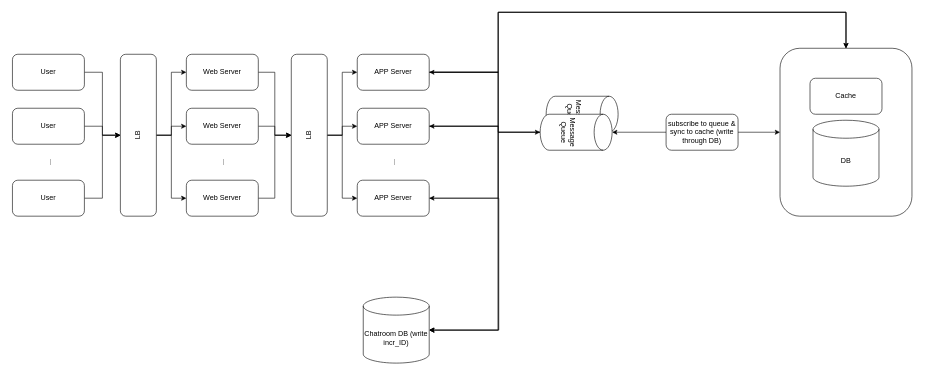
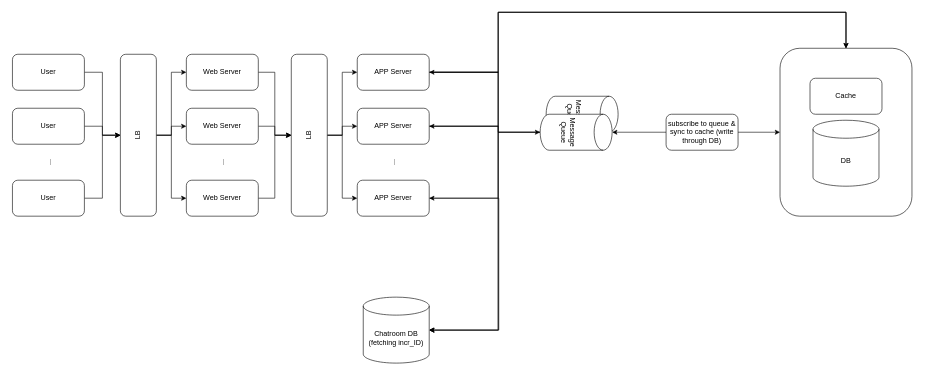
(396, 338) -> (396, 338)
